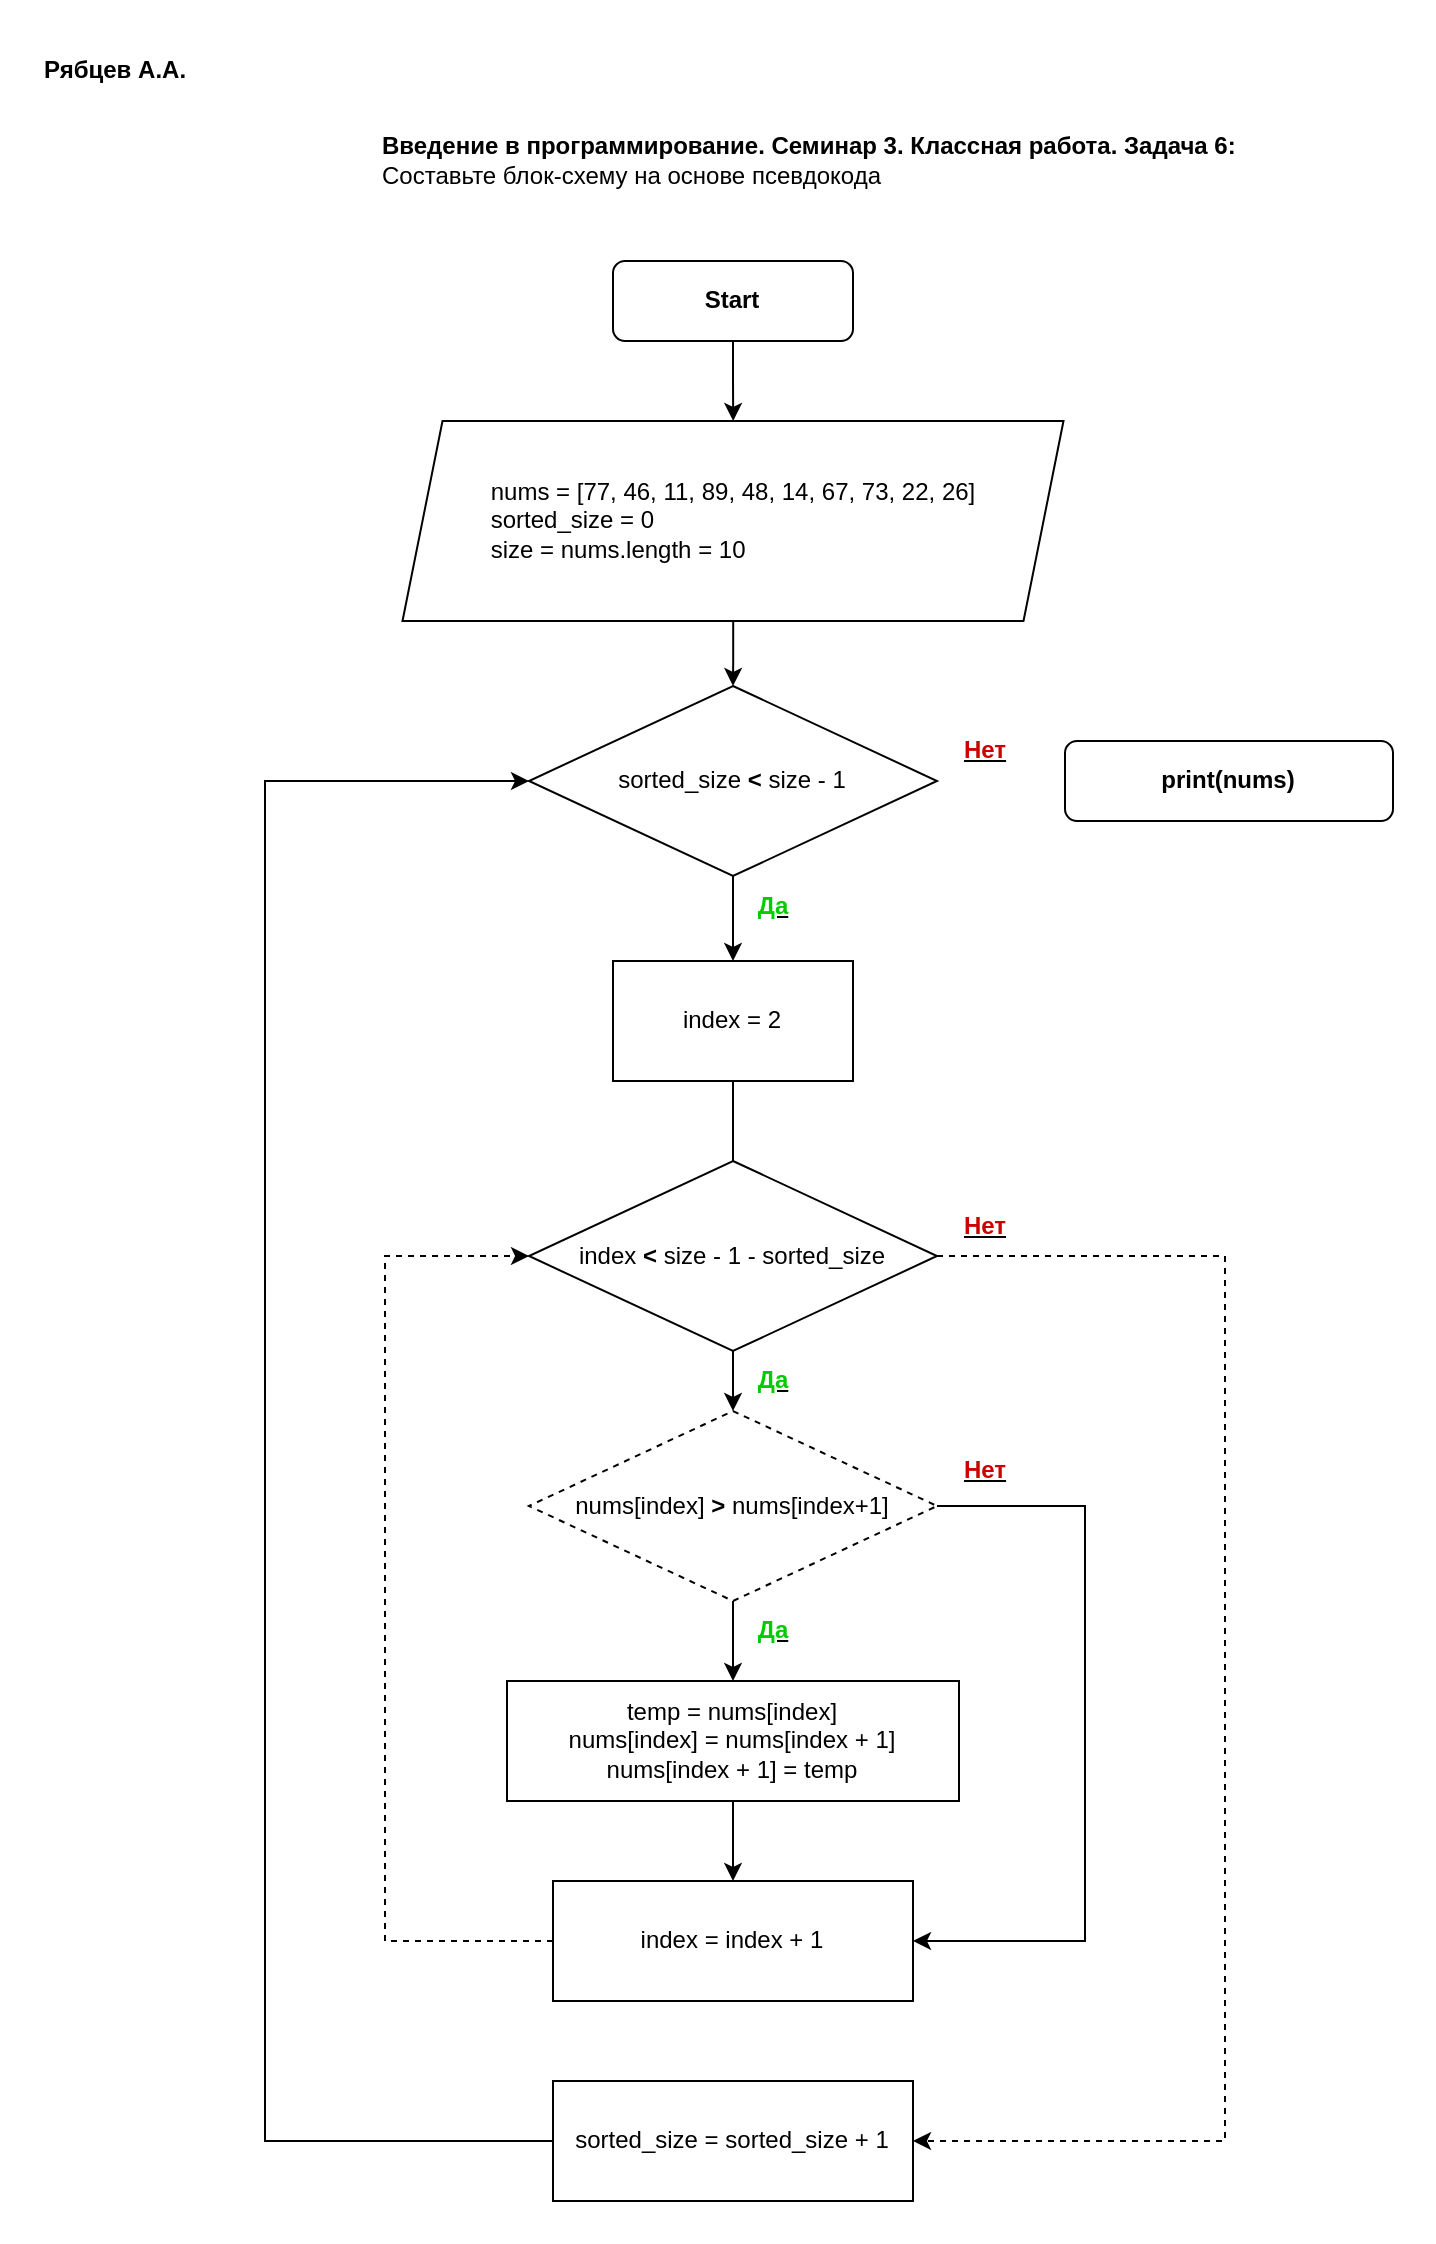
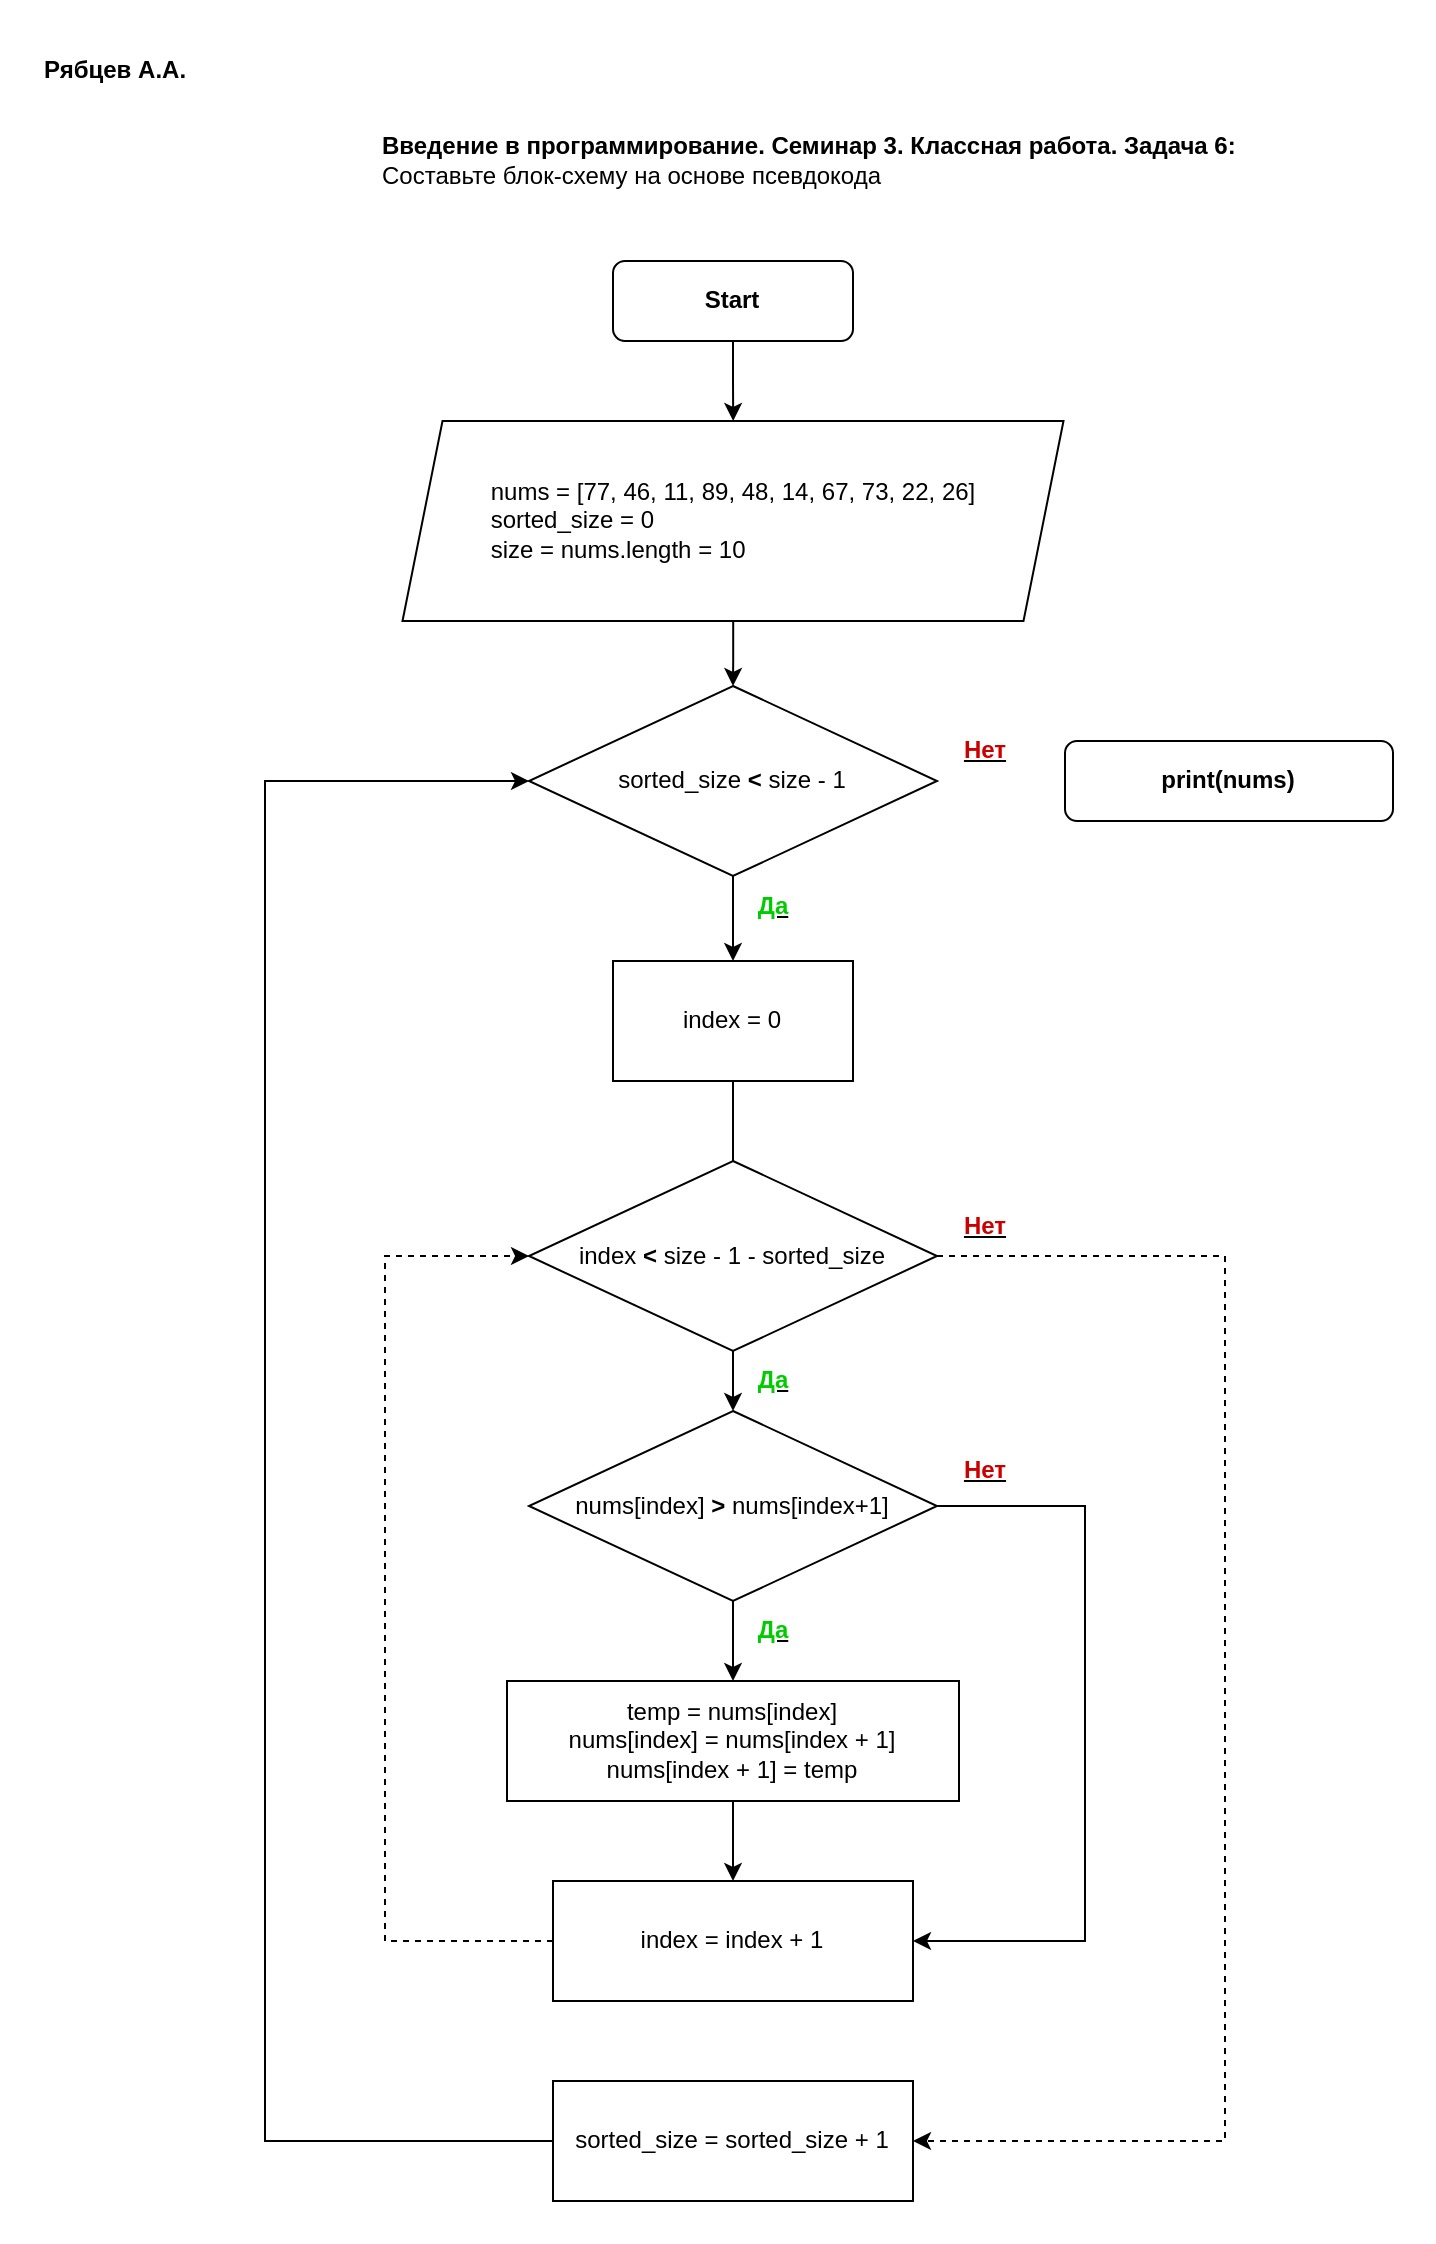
(733, 1021) -> (733, 1021)
(733, 1506) -> (733, 1506)
